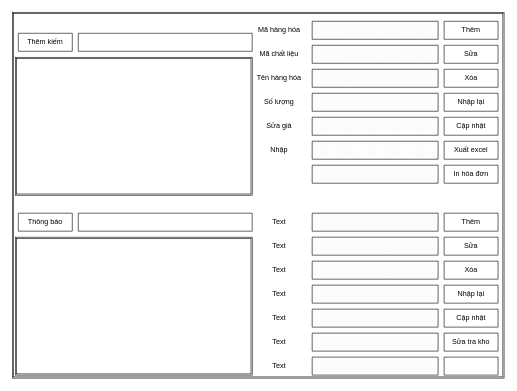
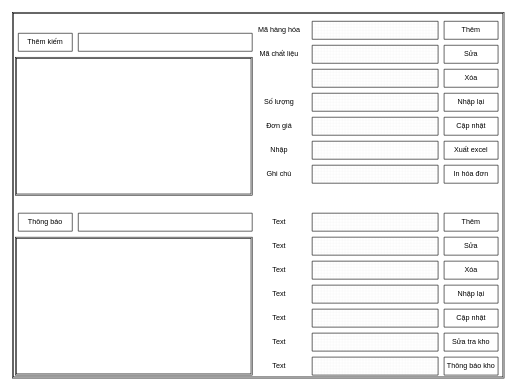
(279, 78) -> none
(279, 126) -> (279, 126)
none -> (279, 174)
none -> (471, 366)
